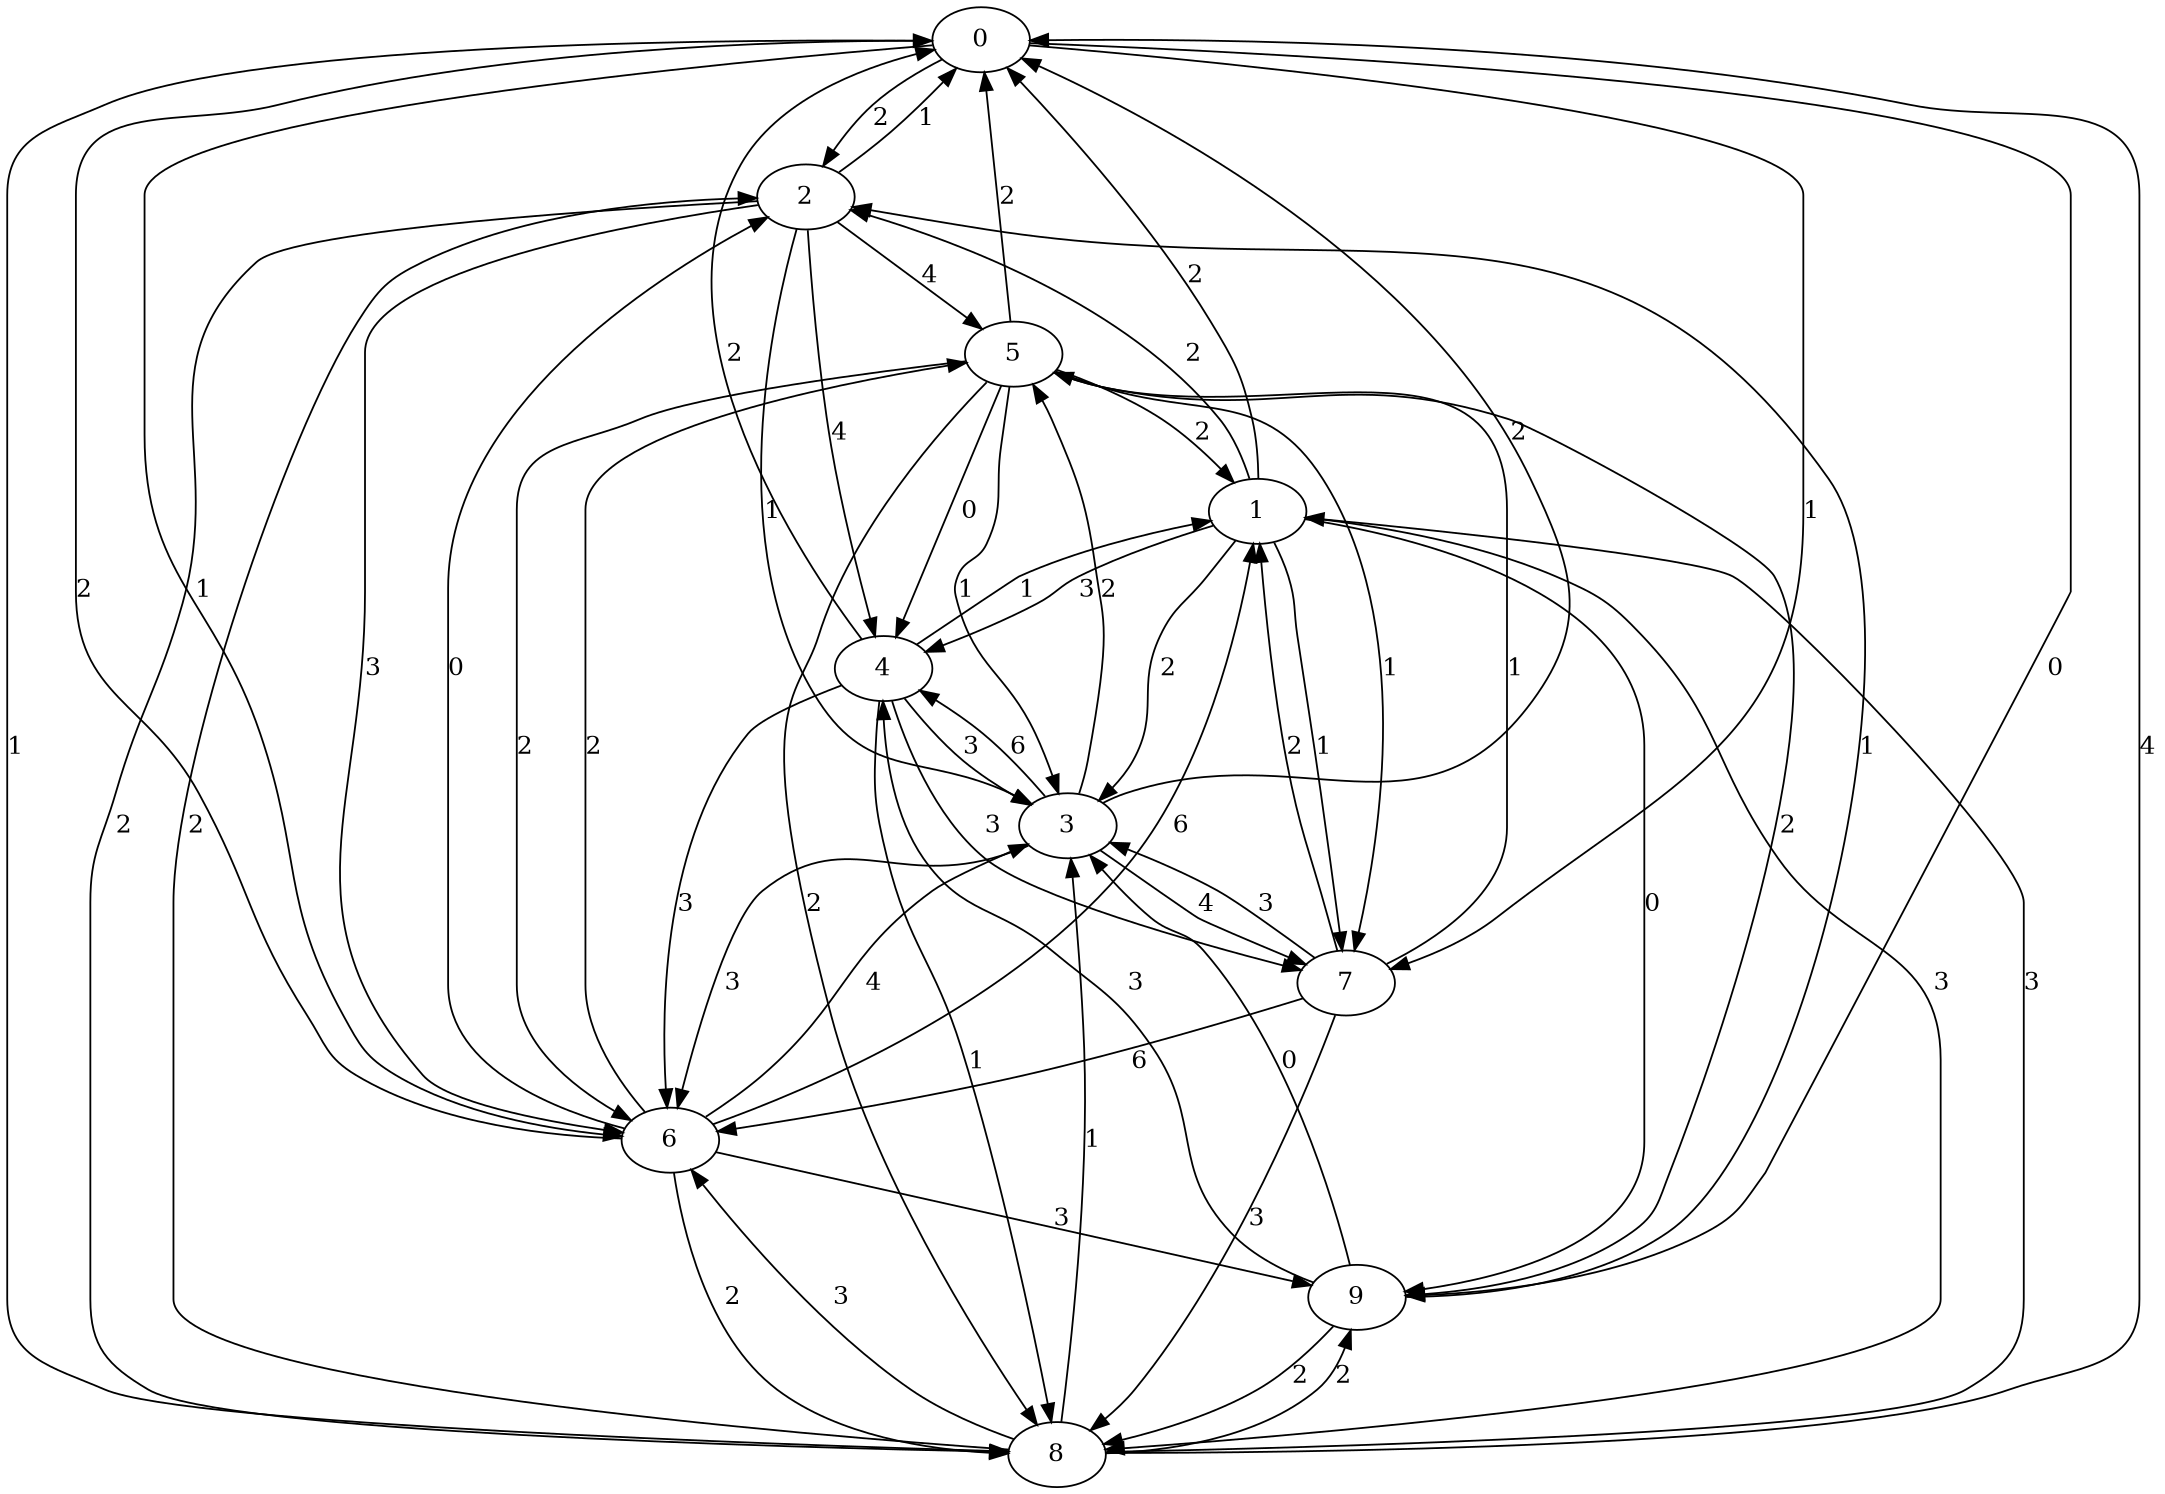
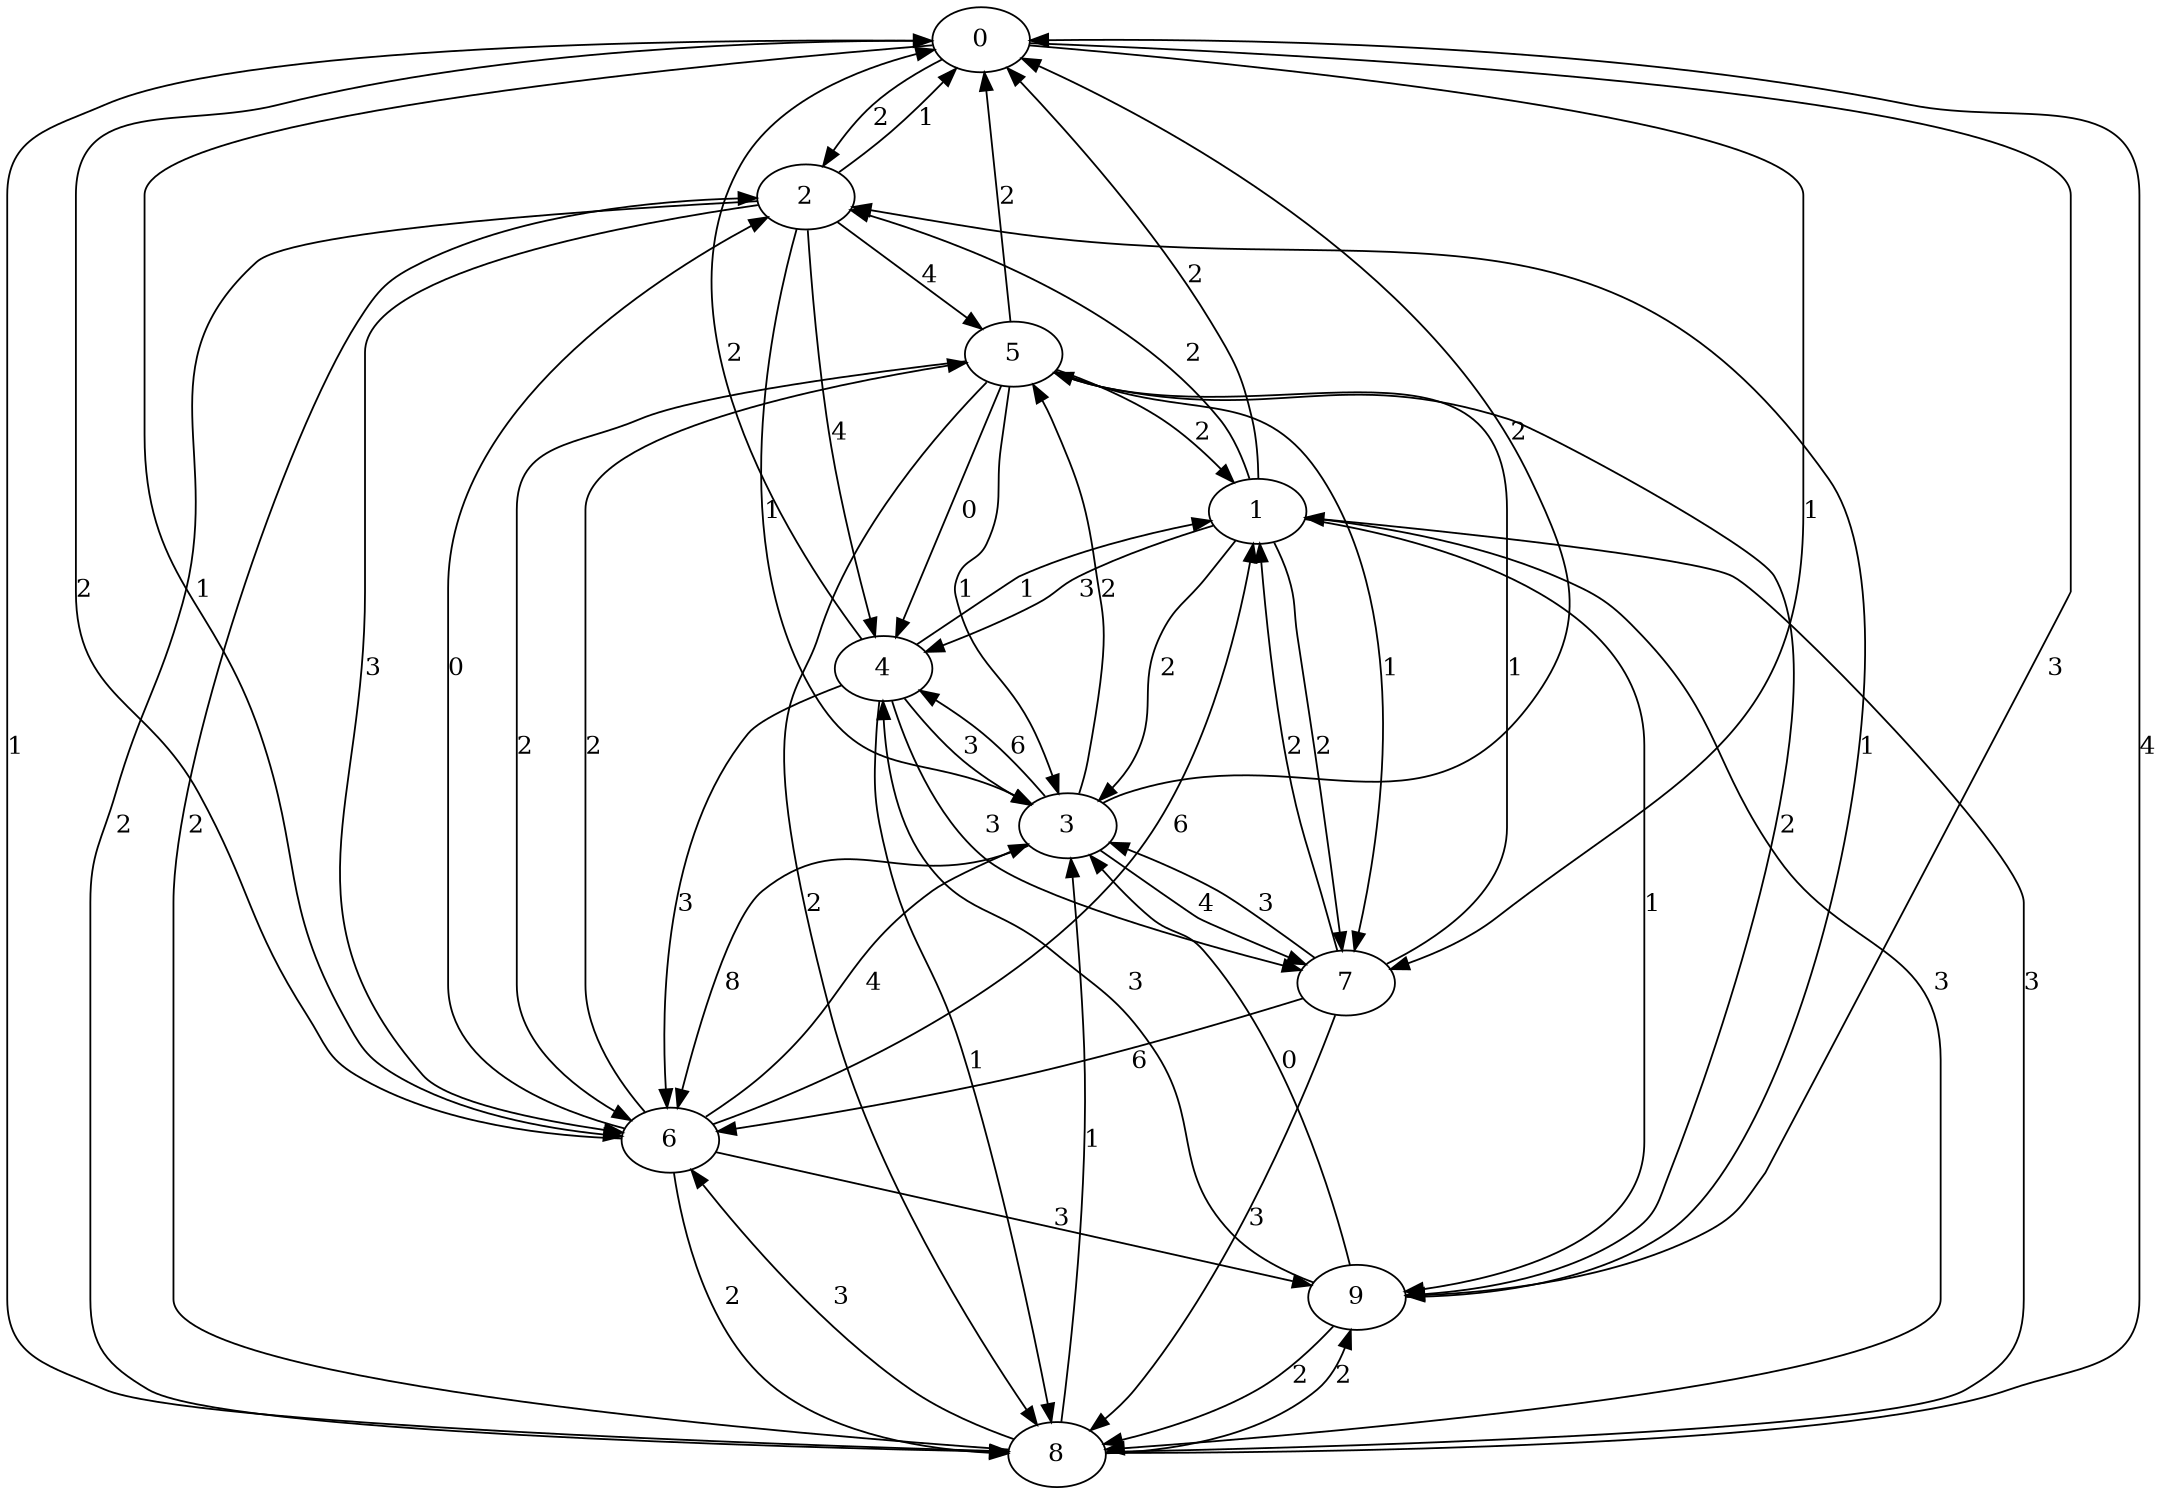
(2056, 669) -> (2056, 669)
(1324, 747) -> (1324, 747)
(1653, 904) -> (1653, 904)
(734, 983) -> (734, 983)
